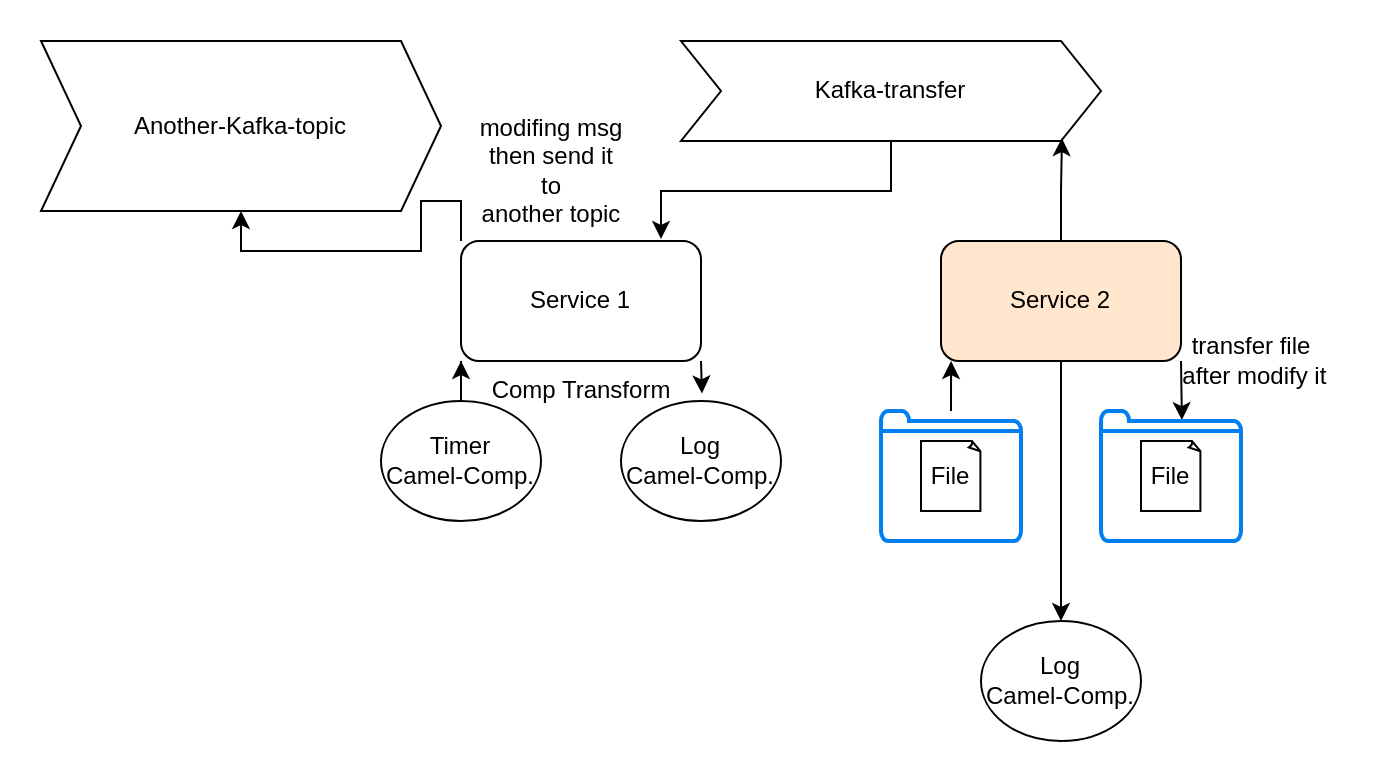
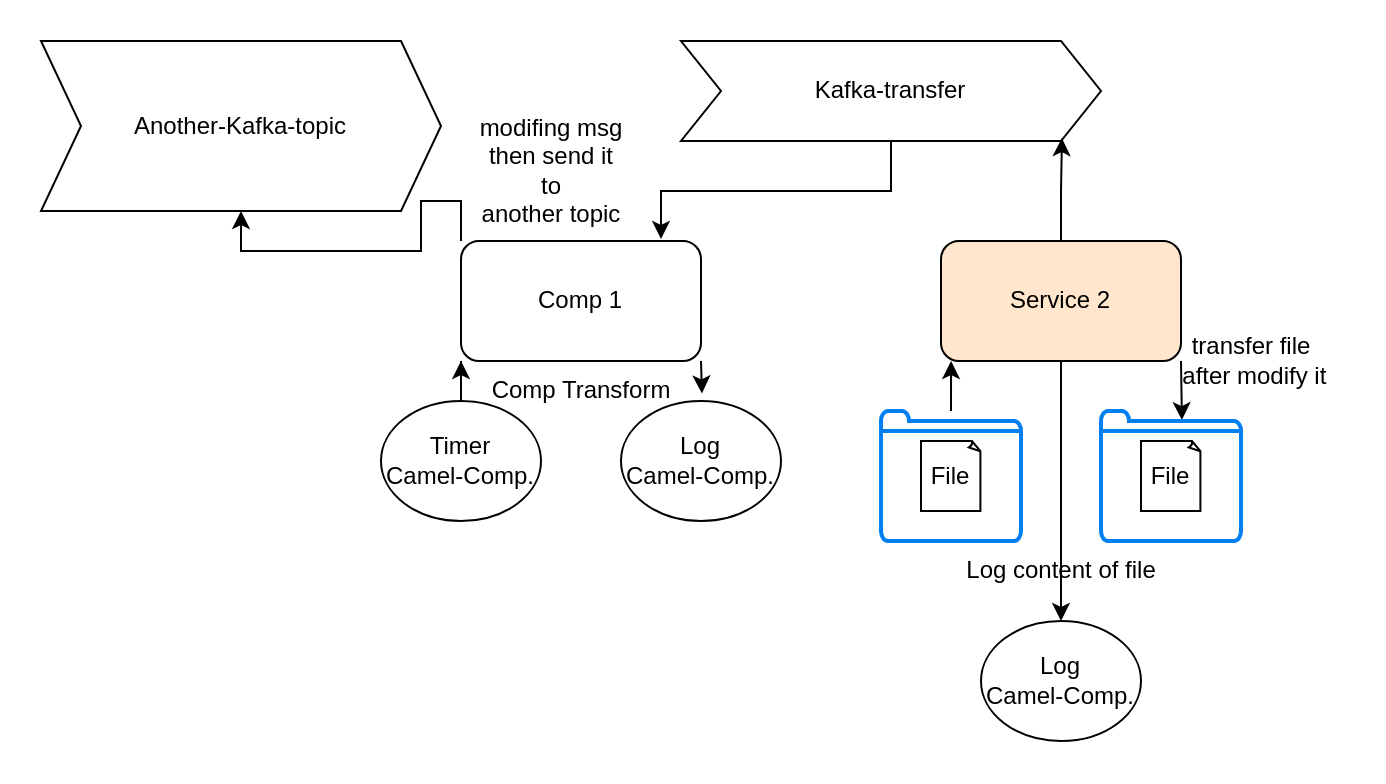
(581, 301) -> (581, 301)
none -> (1061, 571)
